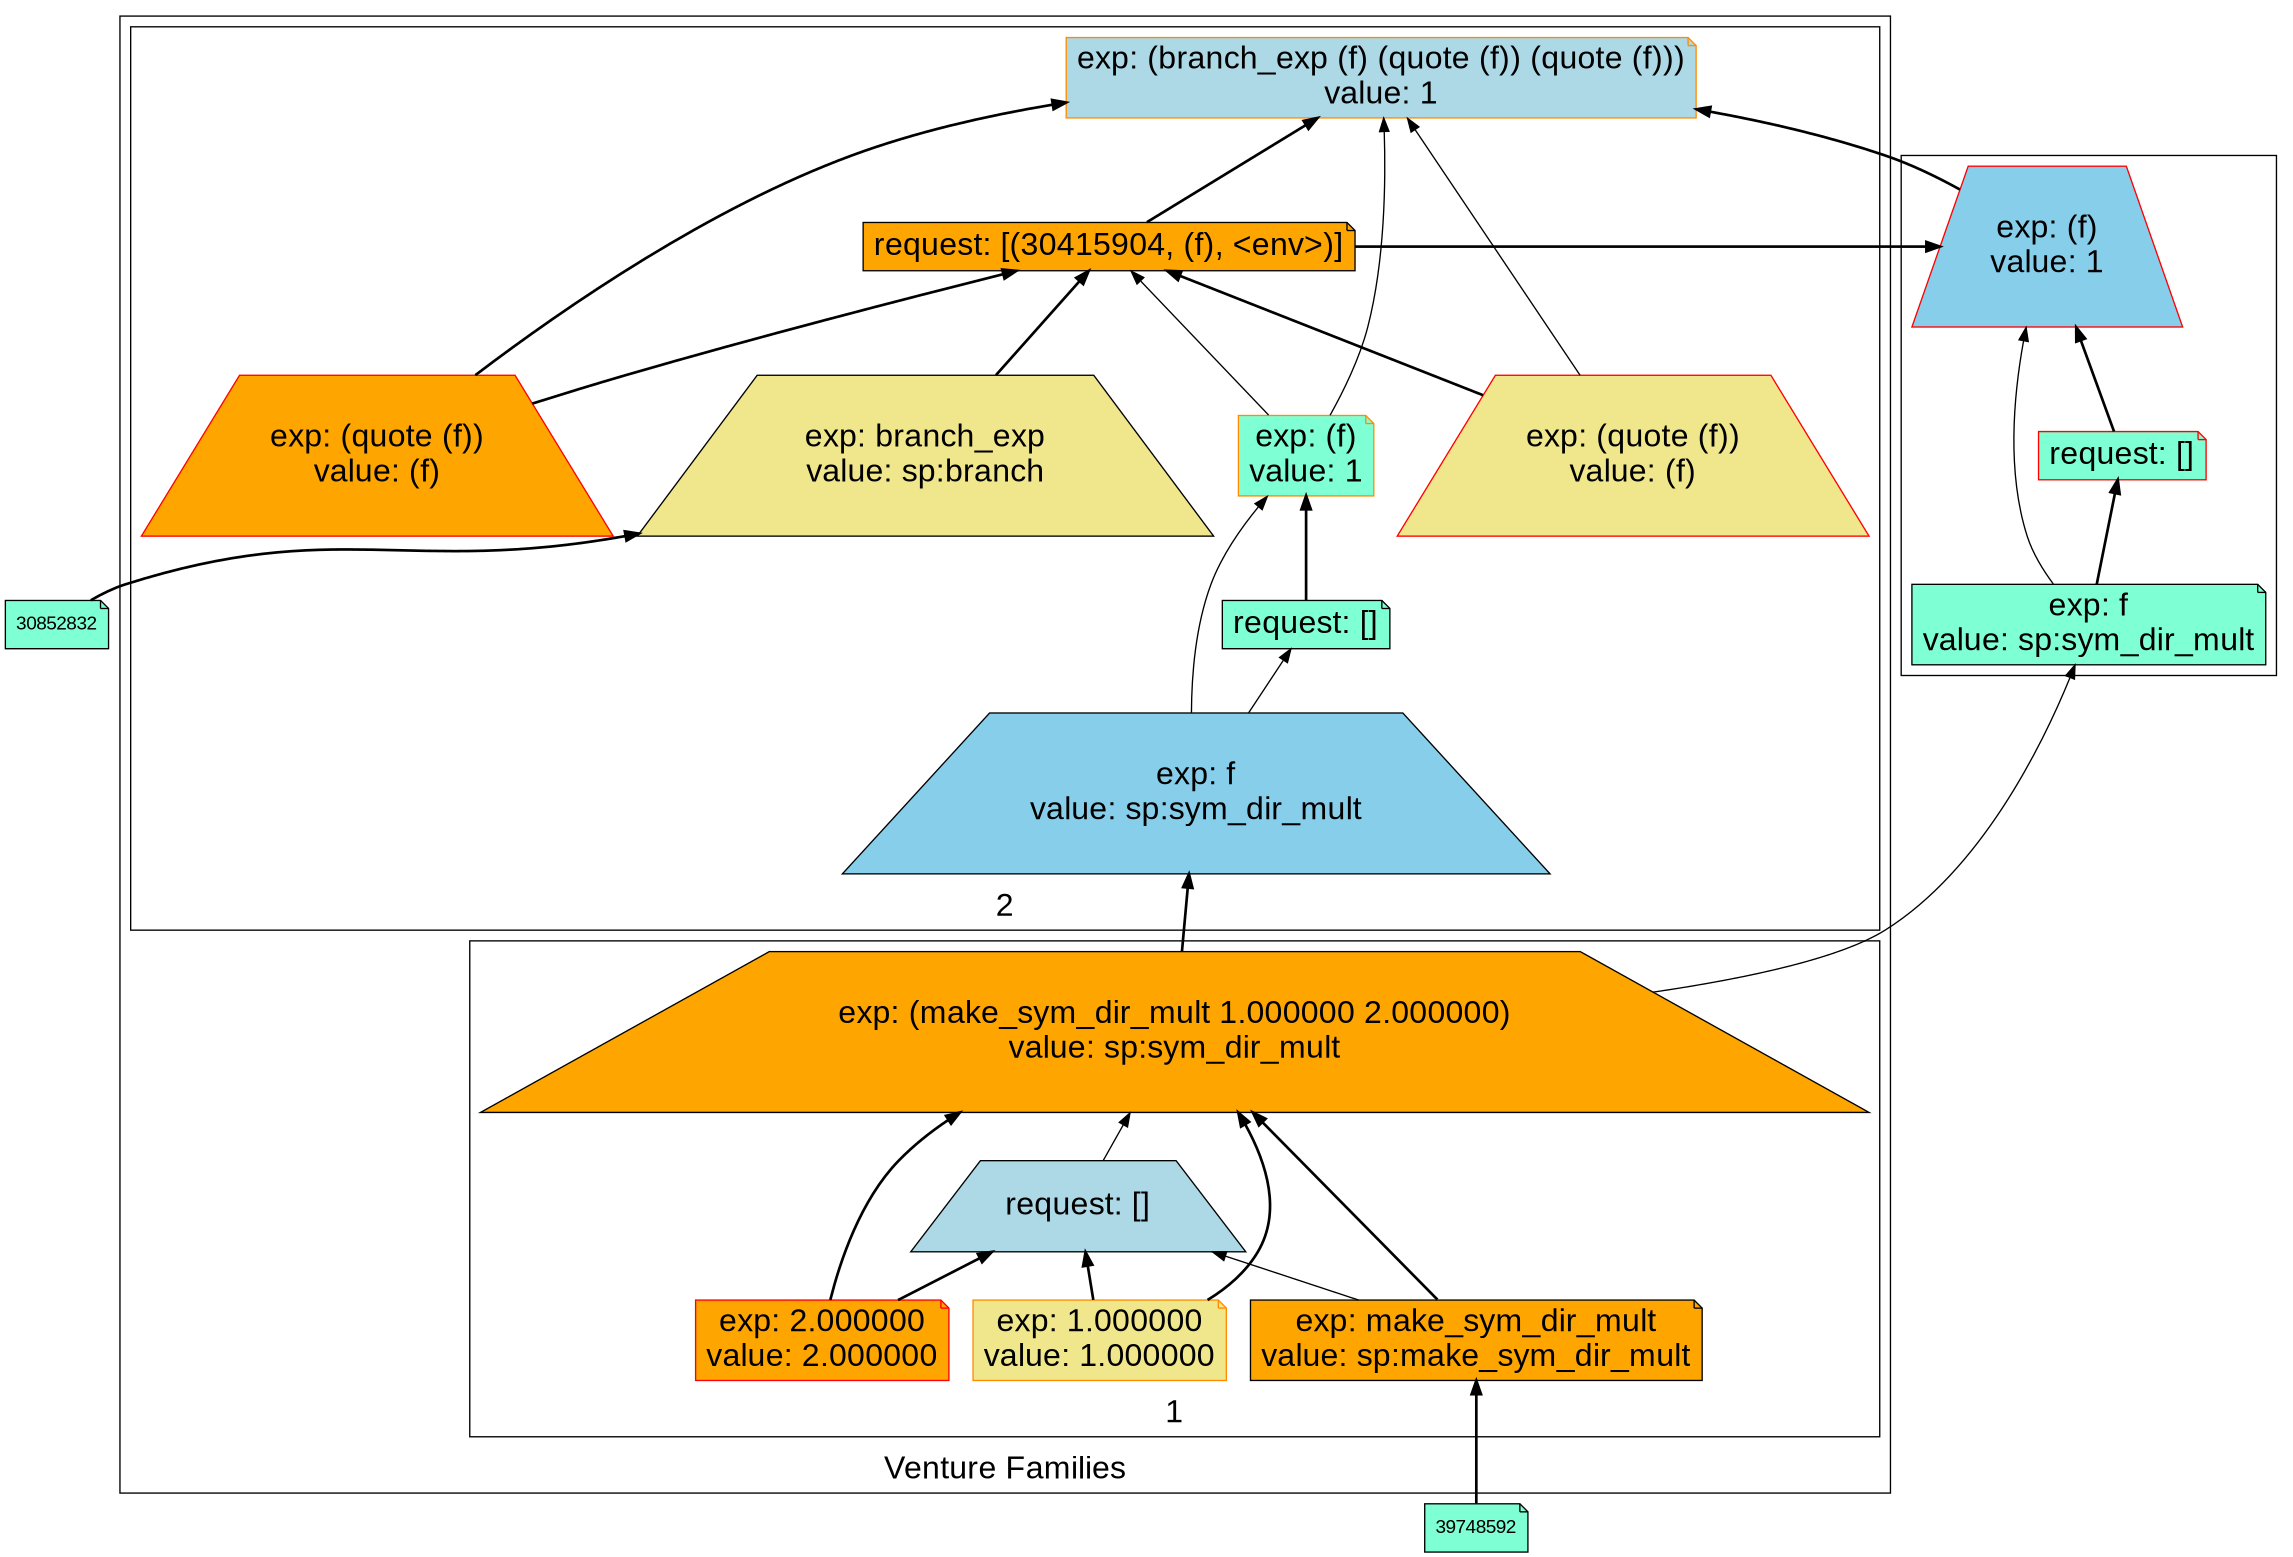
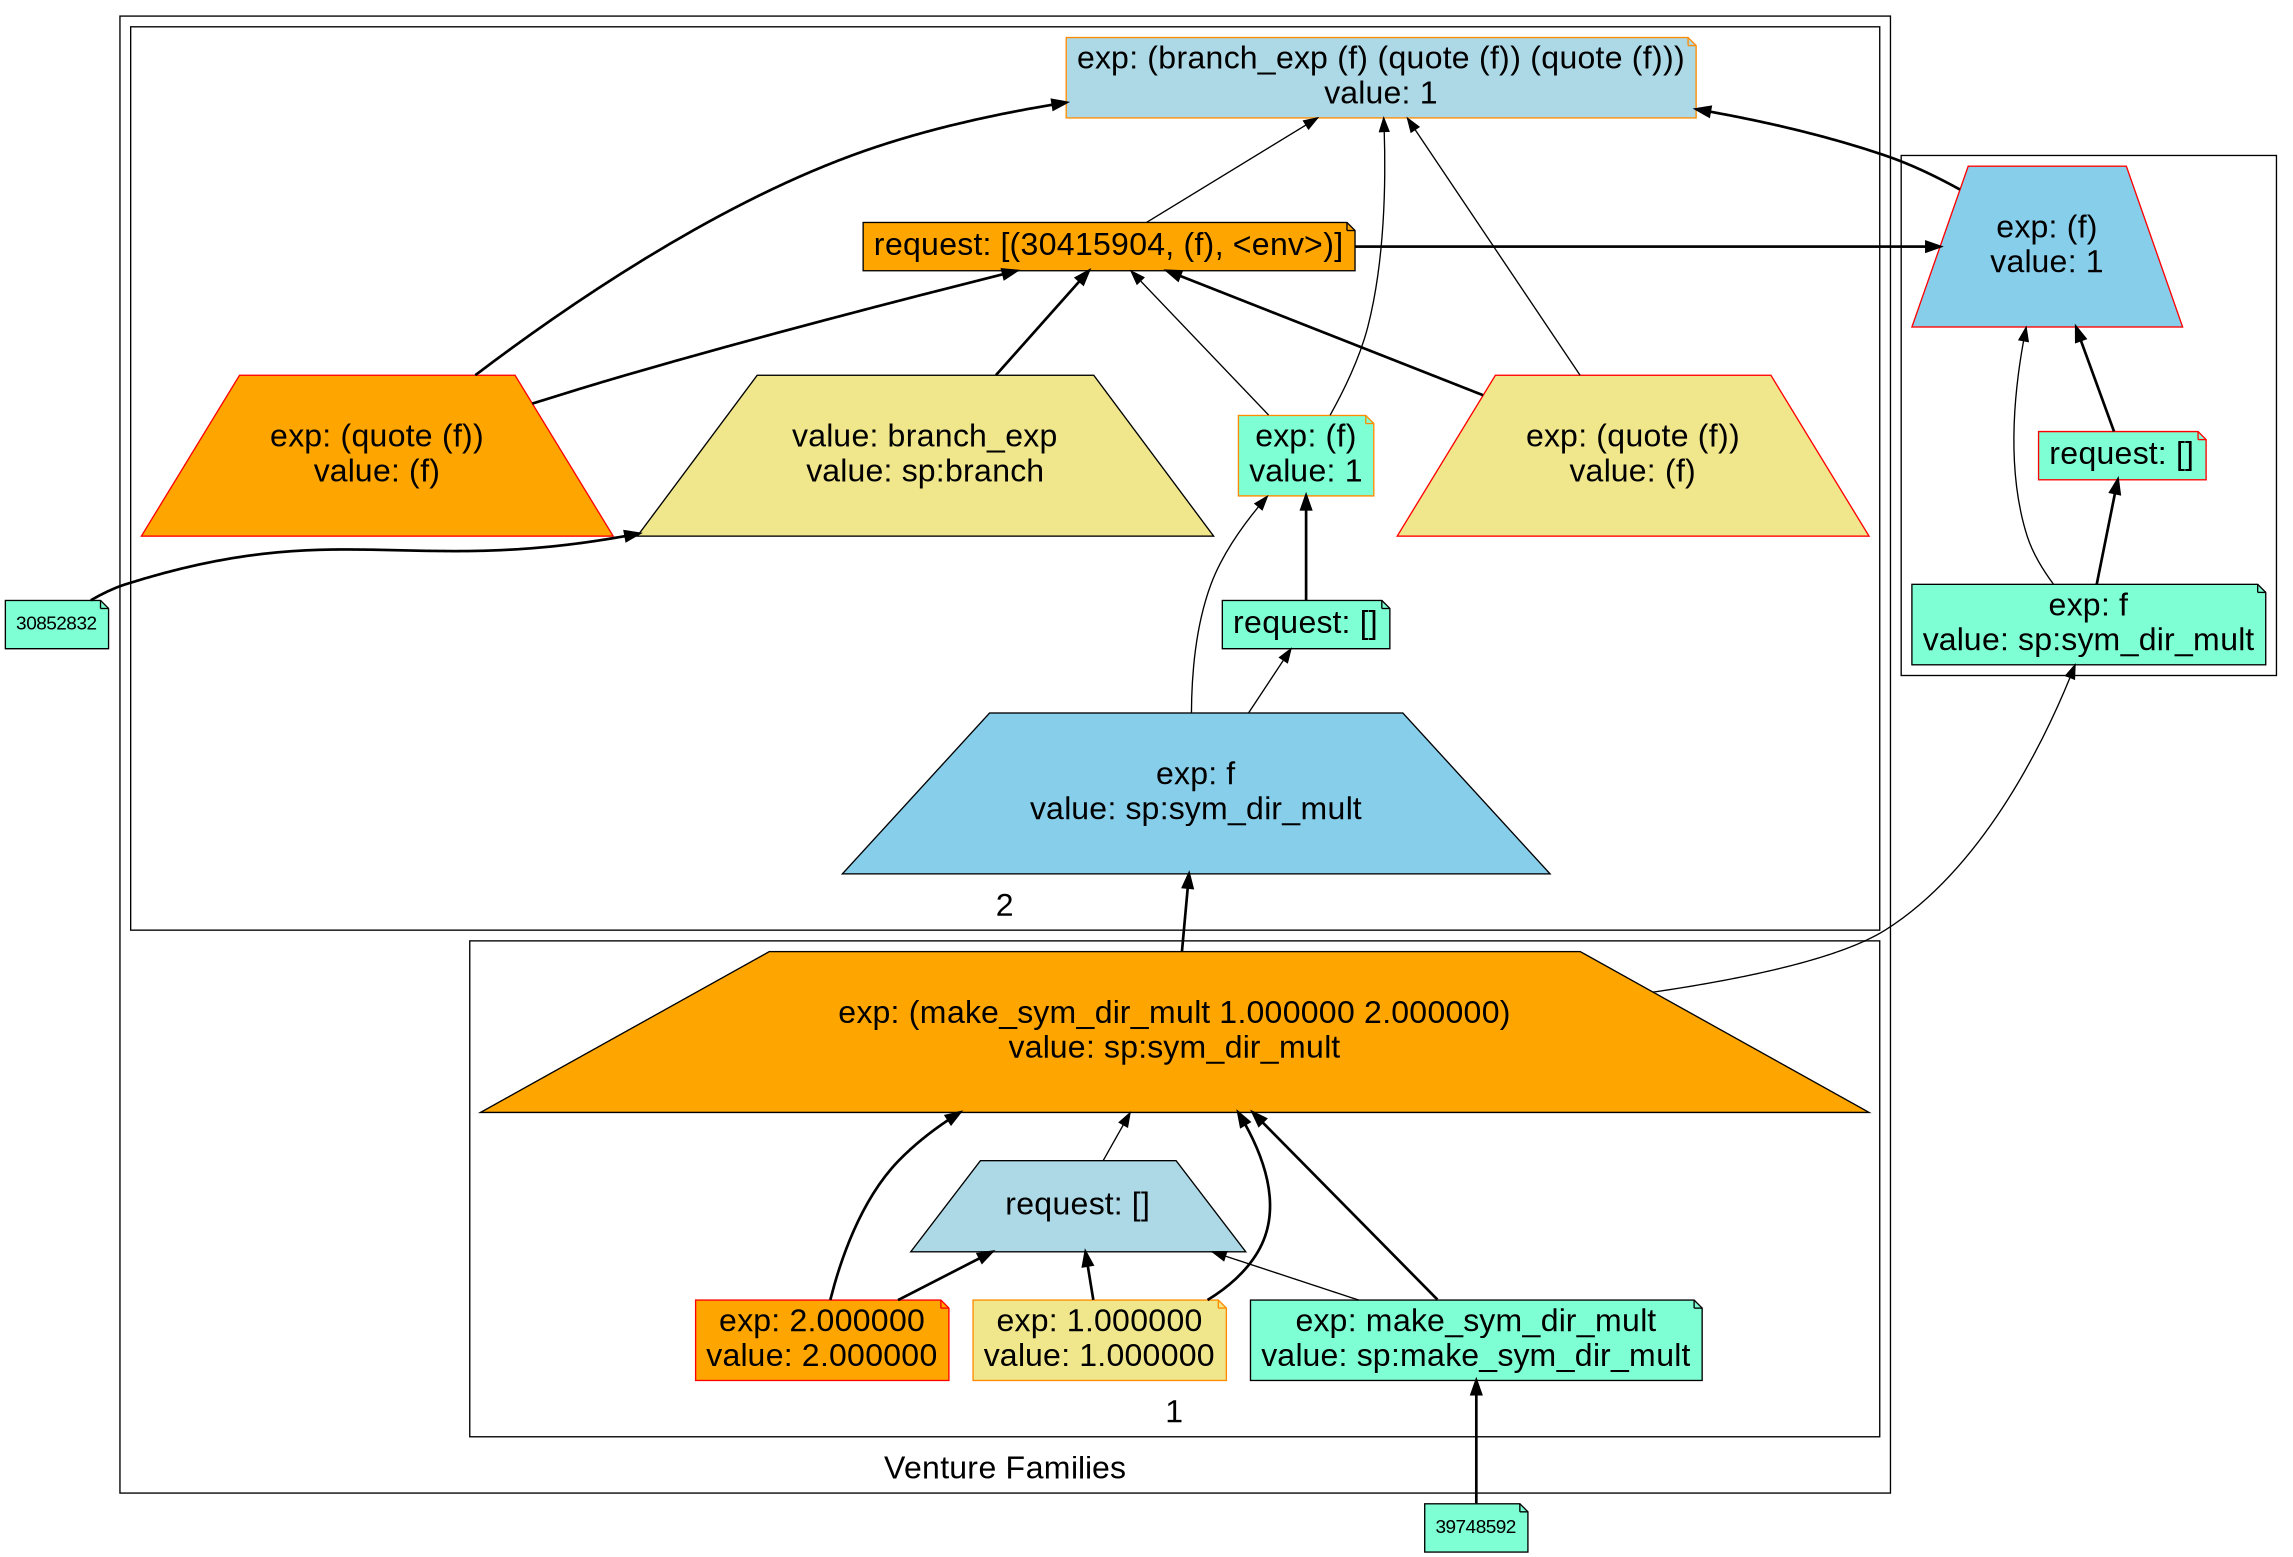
(1227, 174) -> (1227, 174)
(925, 456) -> (925, 456)
(1476, 1340) -> (1476, 1340)
